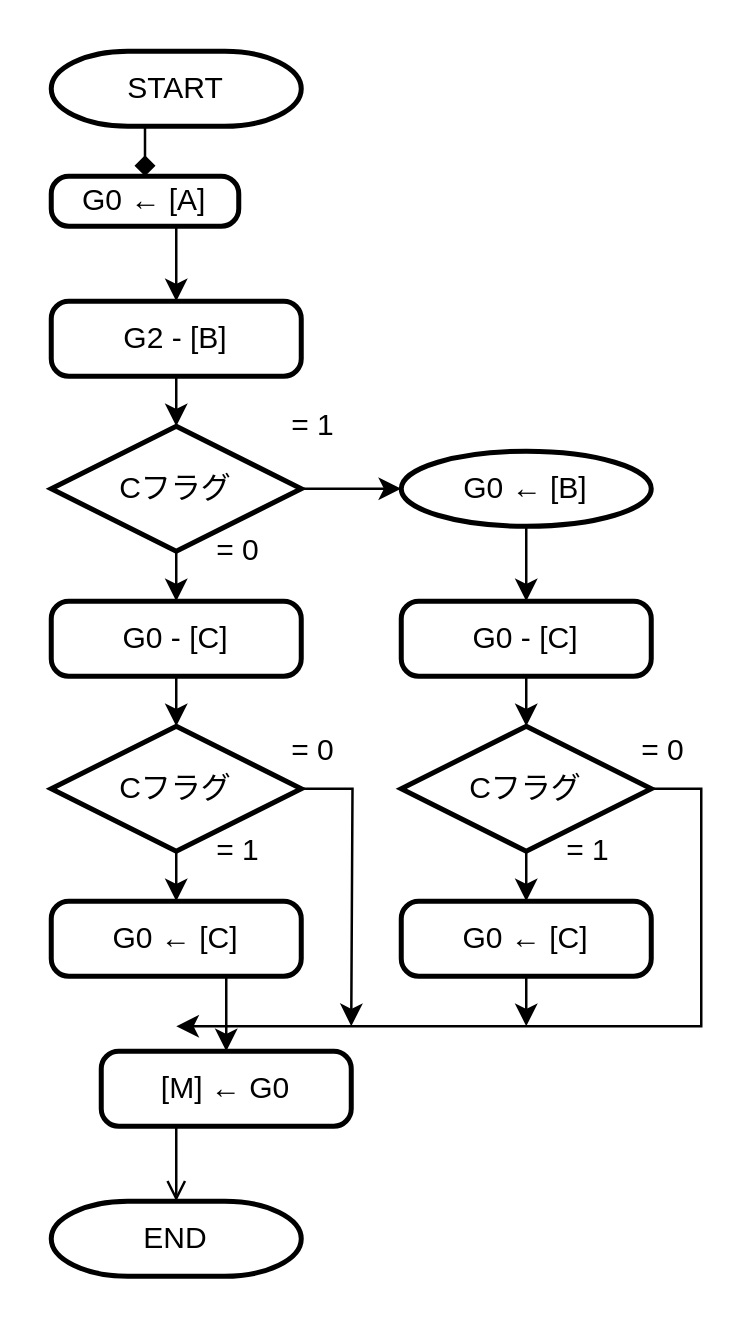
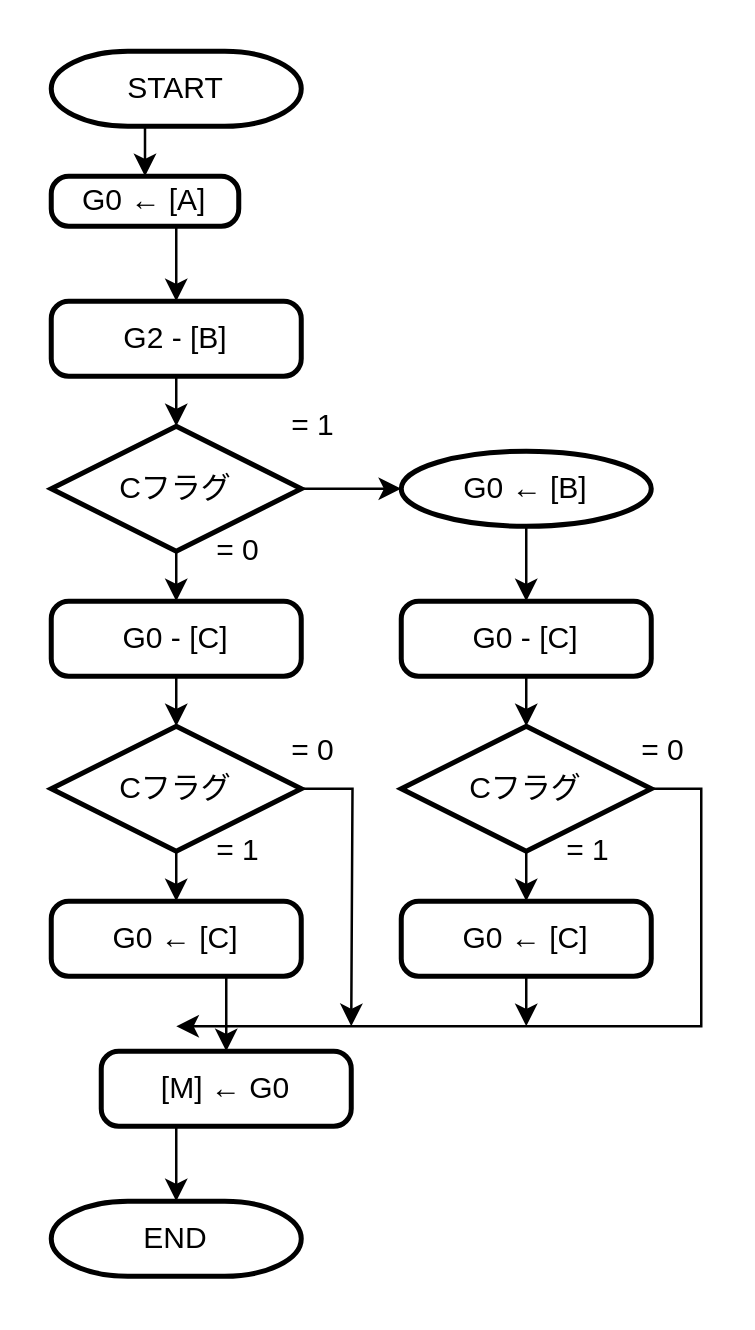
(145, 156) -> (145, 157)
(176, 1187) -> (176, 1183)
